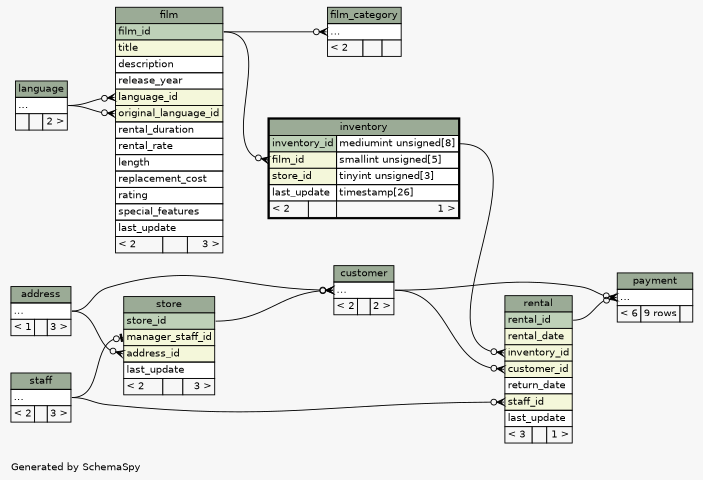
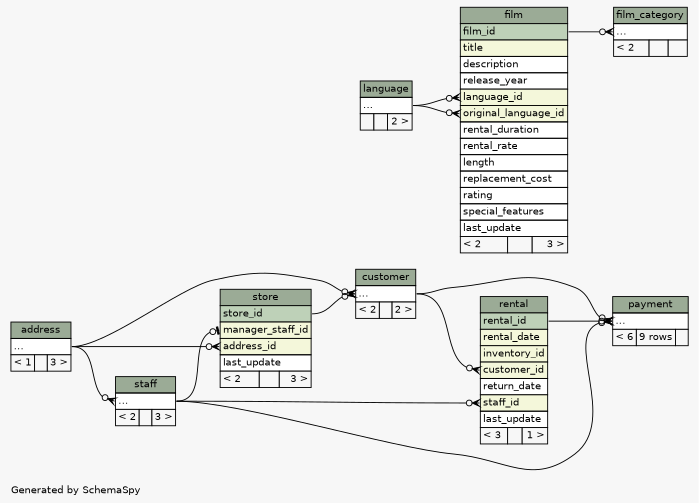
(364, 168) -> none
none -> (92, 367)
none -> (446, 453)
